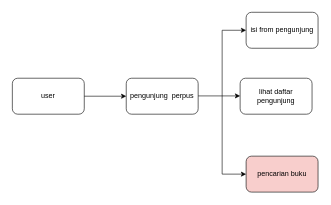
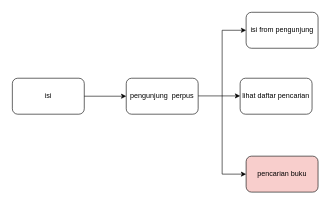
(48, 96) -> (48, 96)
(276, 96) -> (276, 96)
